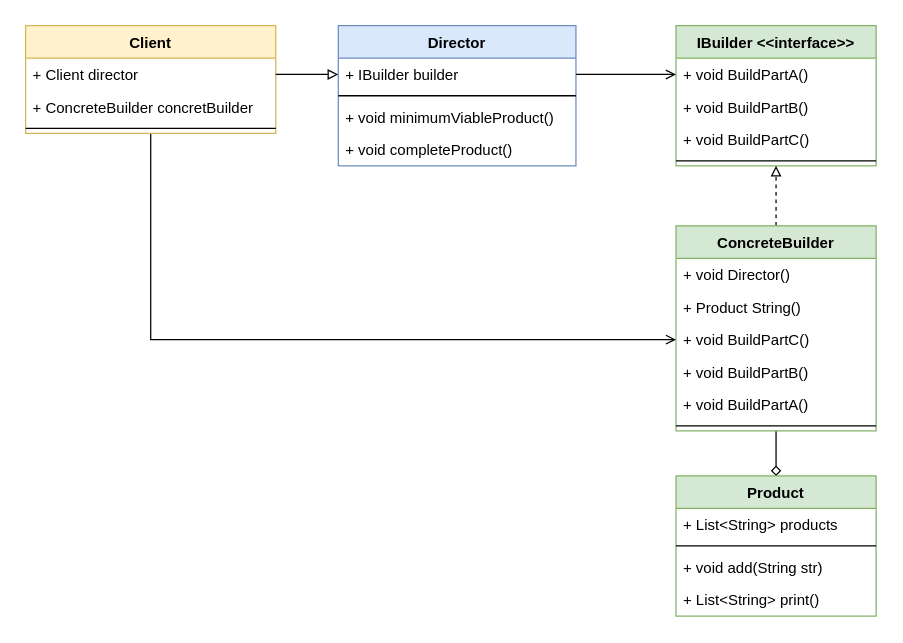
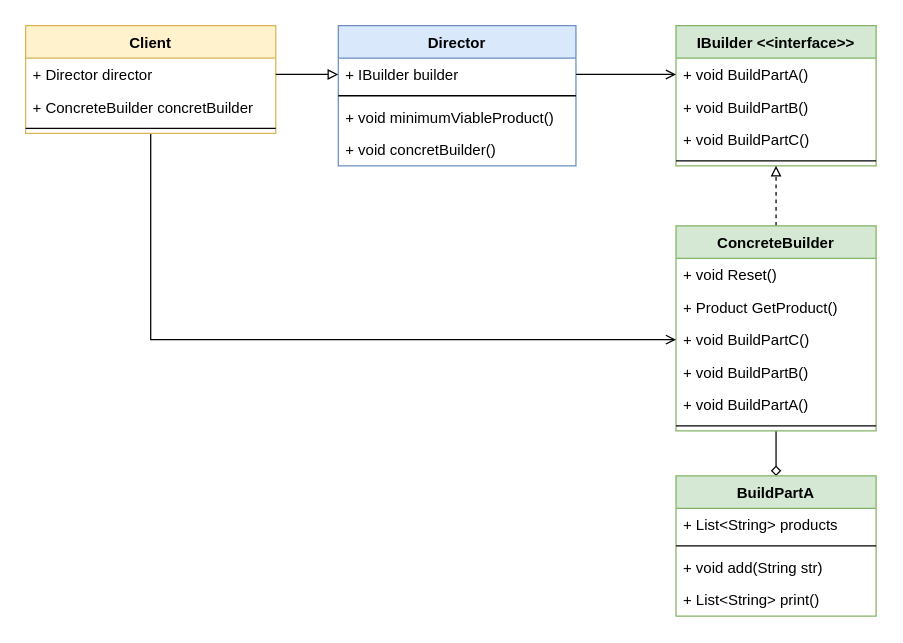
(94, 75) -> (105, 75)
(438, 150) -> (432, 150)
(746, 275) -> (735, 275)
(752, 308) -> (771, 308)
(775, 493) -> (775, 493)
